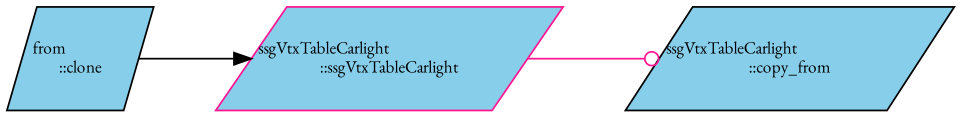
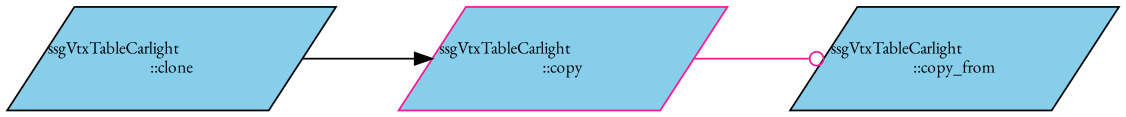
(80, 59) -> (172, 59)
(389, 59) -> (563, 59)
